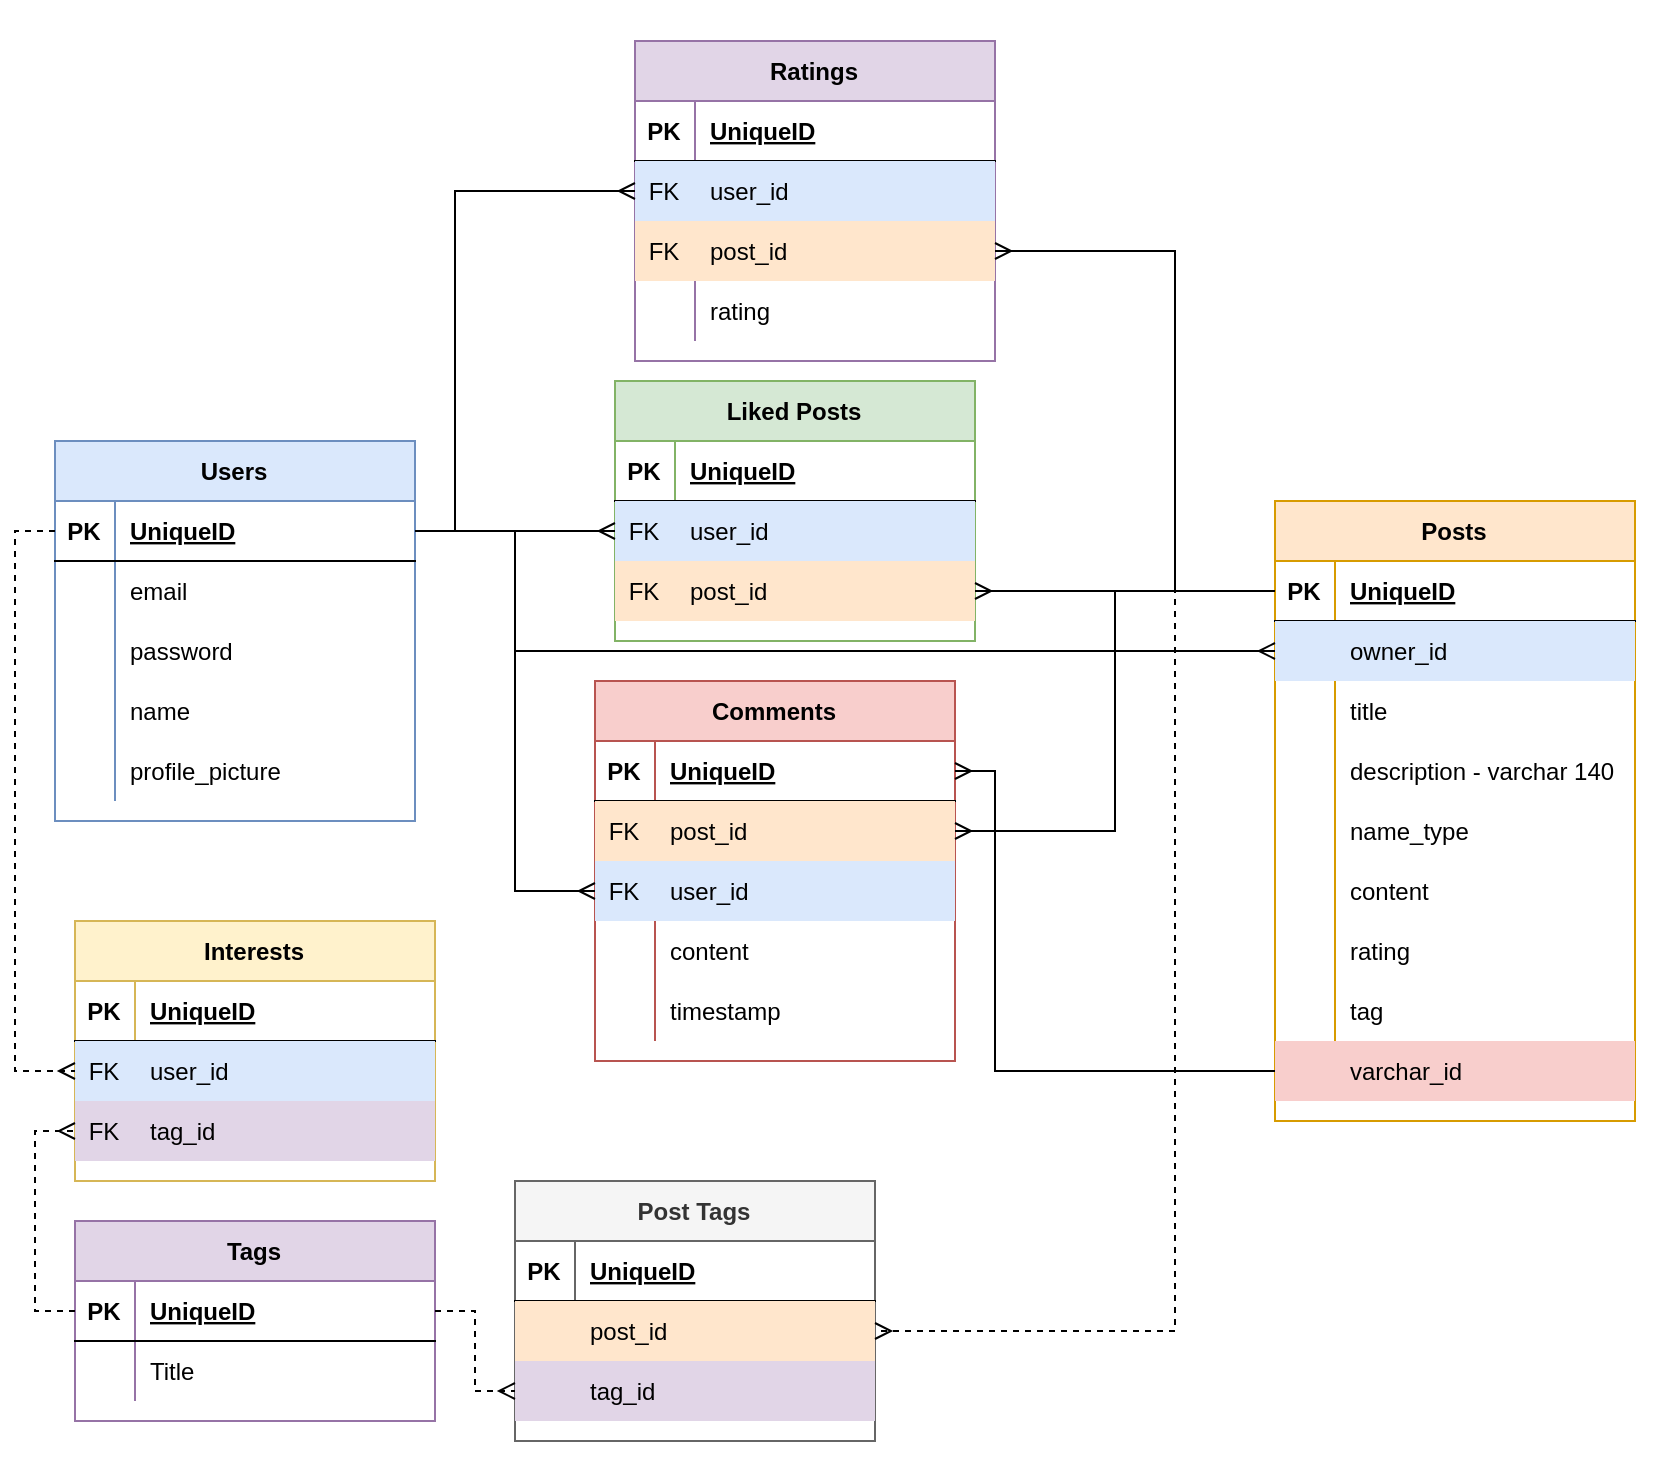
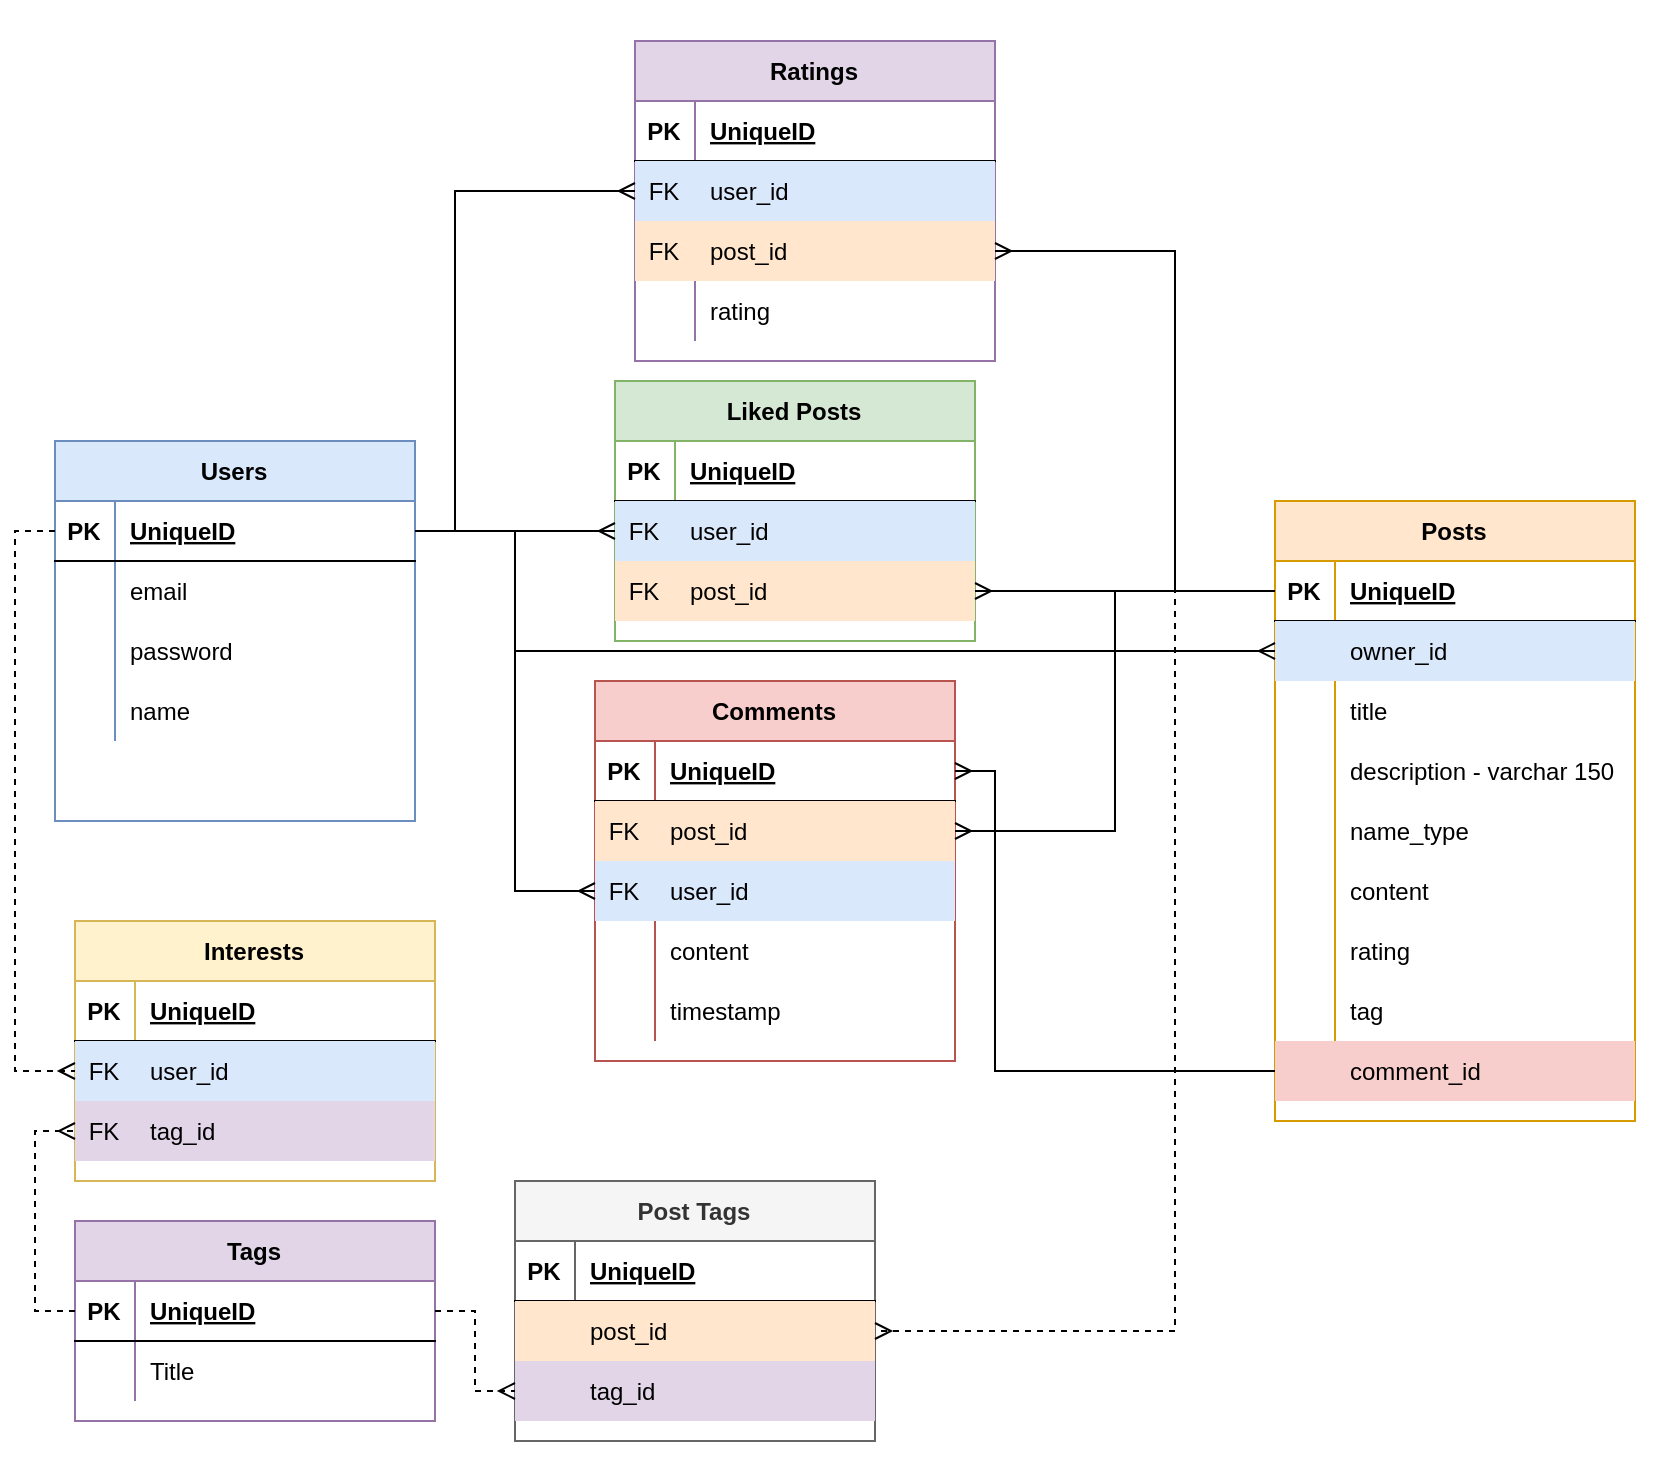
(265, 771) -> none
(1502, 772) -> (1502, 772)
(1414, 1072) -> (1414, 1072)
